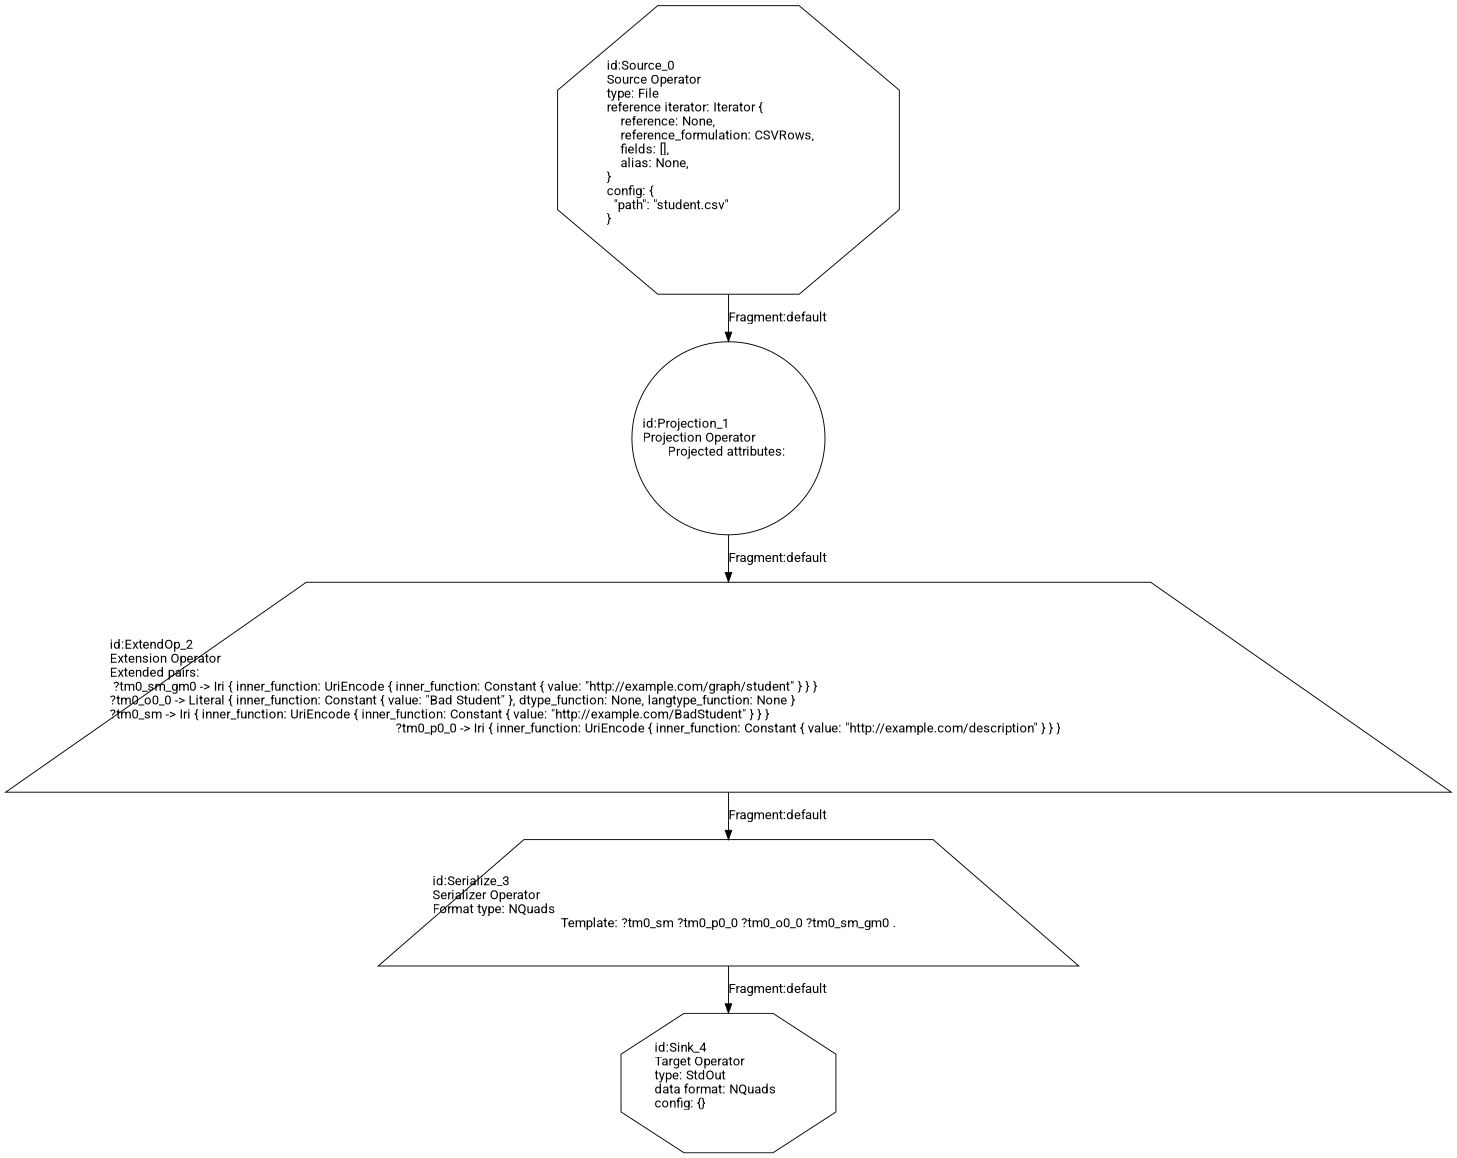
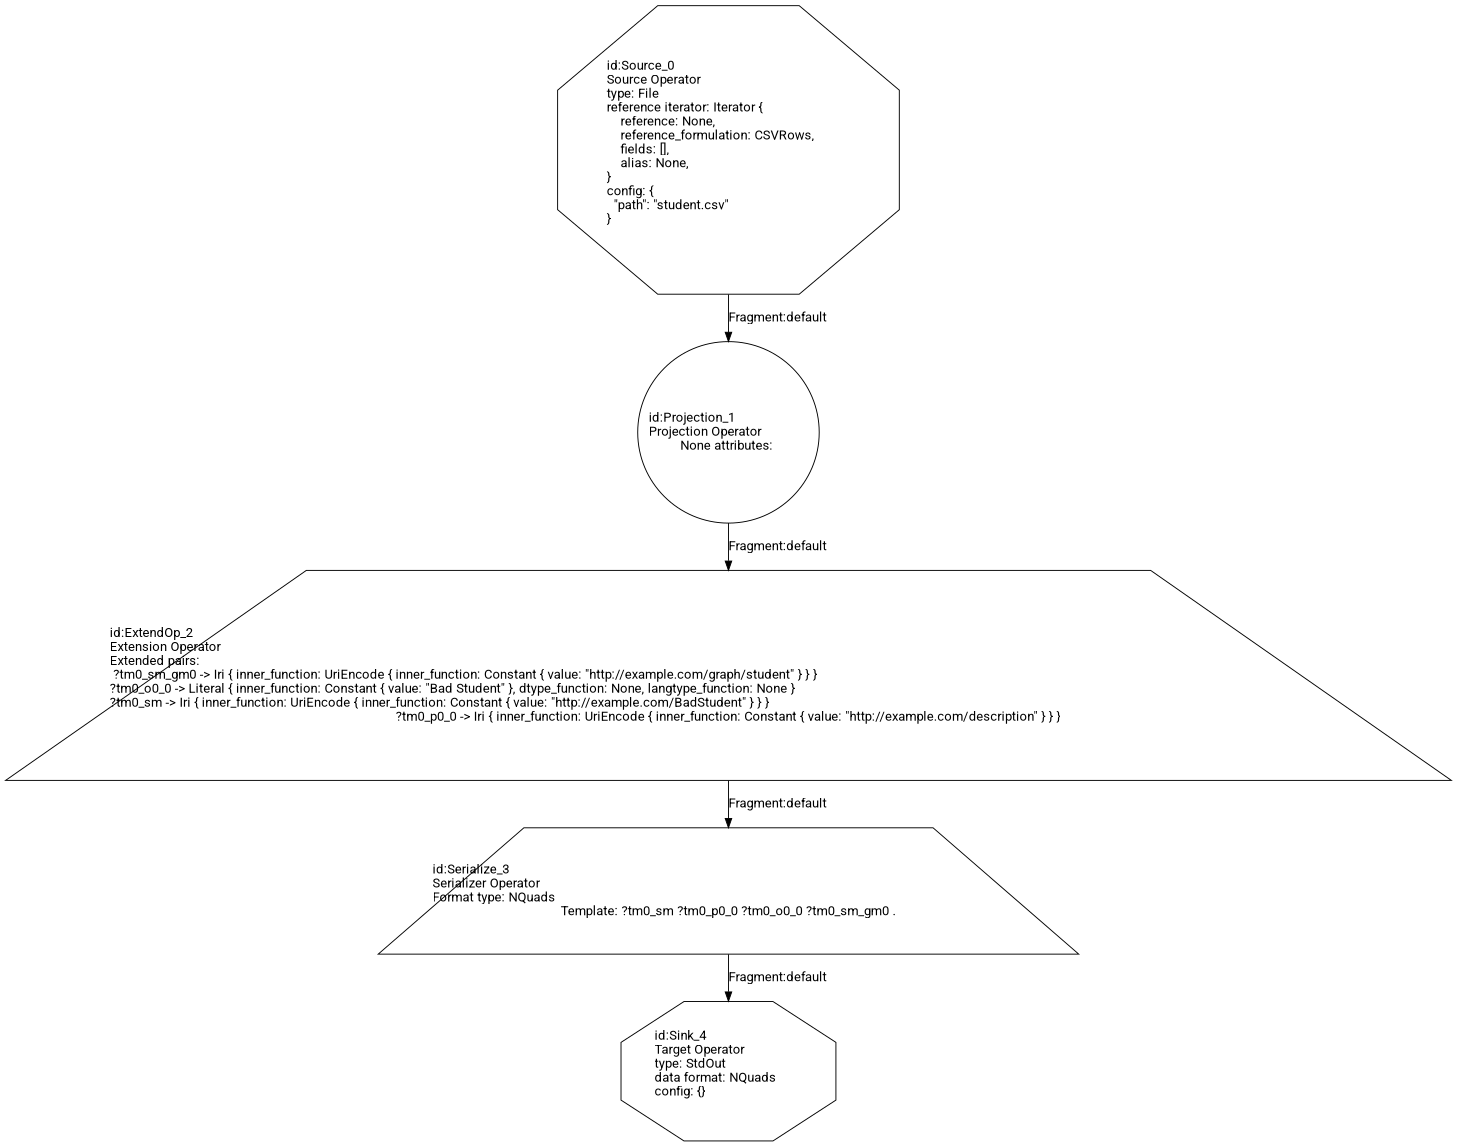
(728, 438) -> (728, 432)
